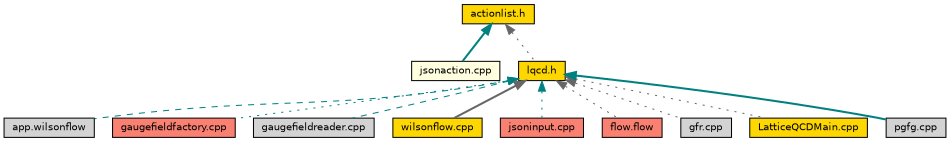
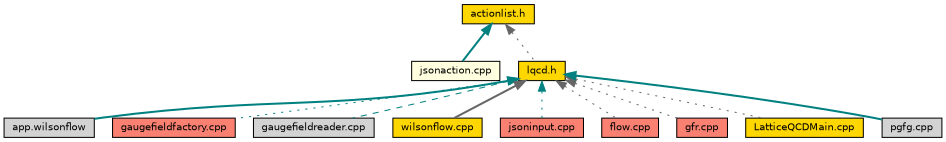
(302, 103) -> (302, 103)
(632, 128) -> (630, 128)
(706, 128) -> (702, 128)
